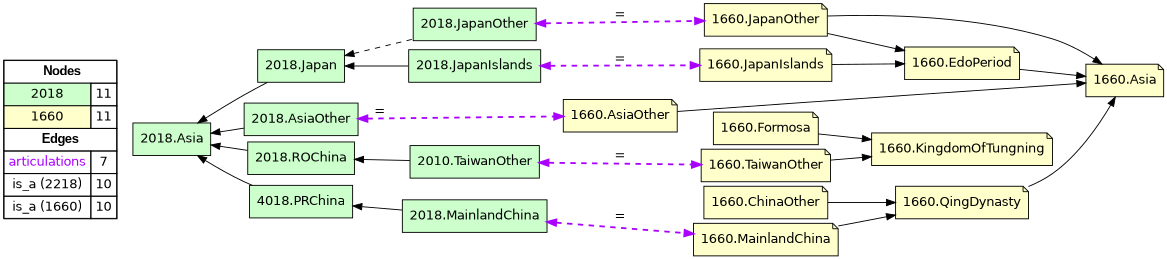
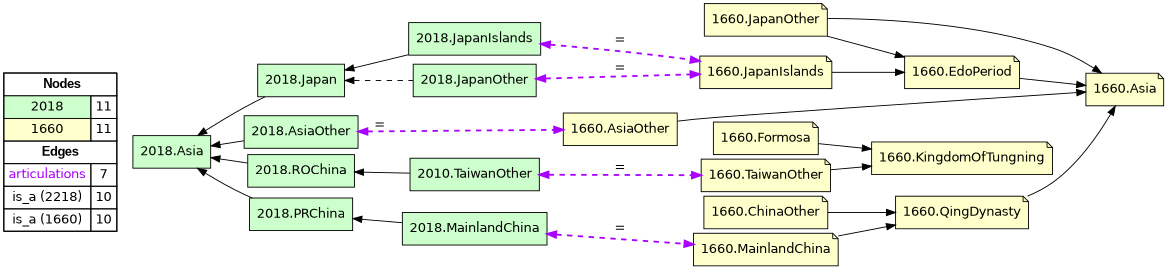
(620, 22) -> (618, 76)
(620, 116) -> (620, 129)
(301, 202) -> (301, 214)
